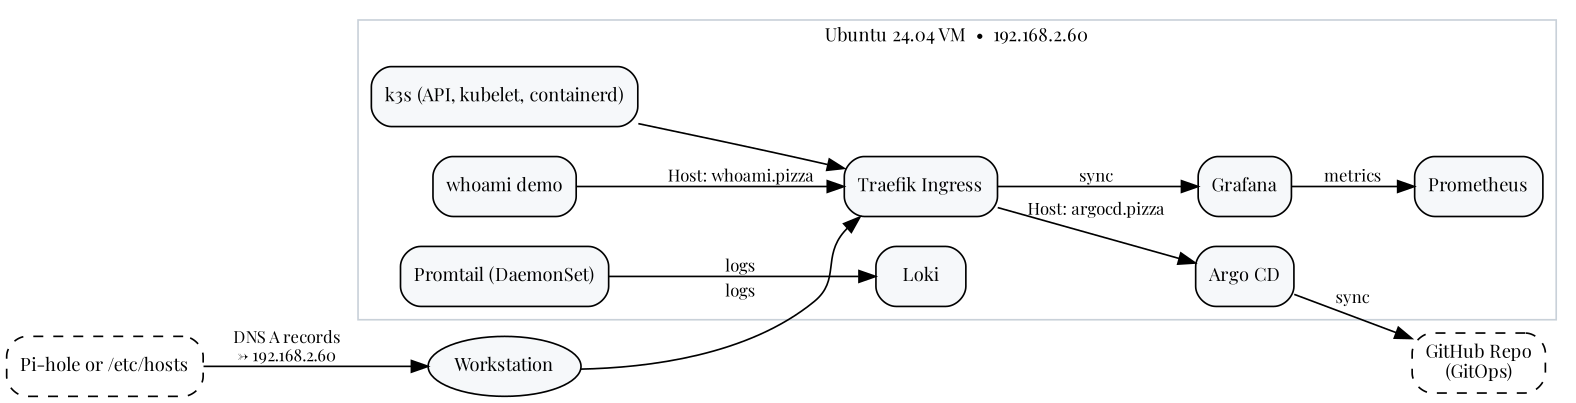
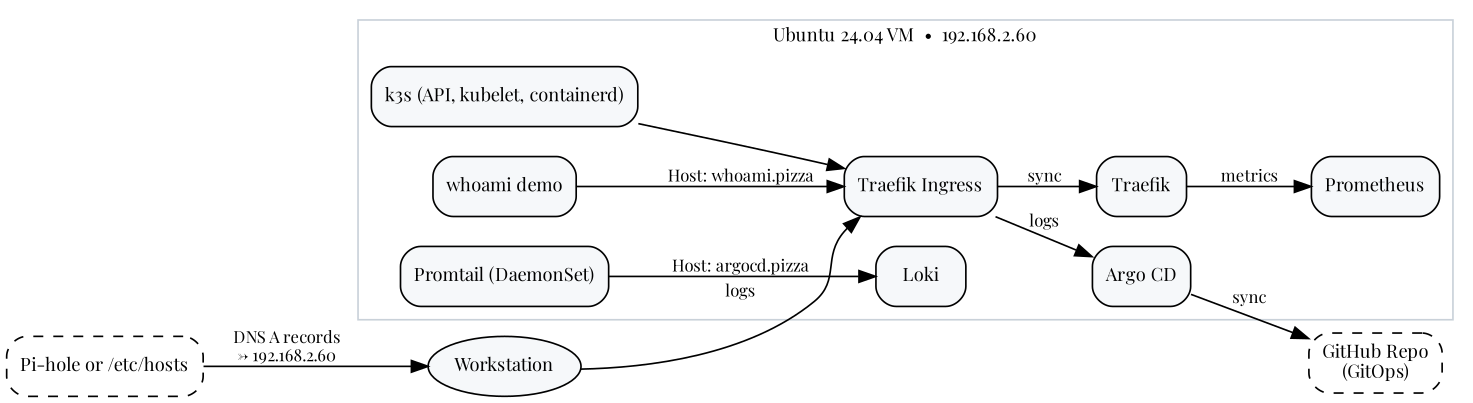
(1245, 187) -> (1142, 187)
(1097, 211) -> (1045, 222)
(741, 267) -> (741, 267)
